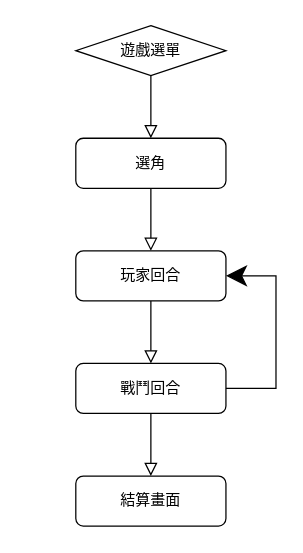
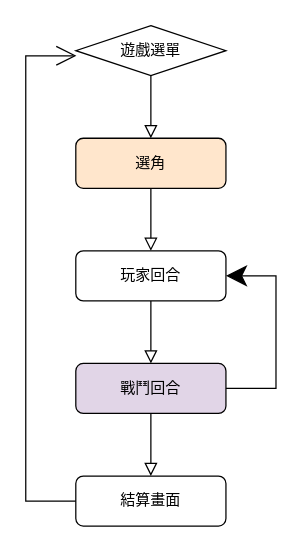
(151, 163) -> (151, 163)
none -> (26, 280)
(151, 388) -> (151, 388)
